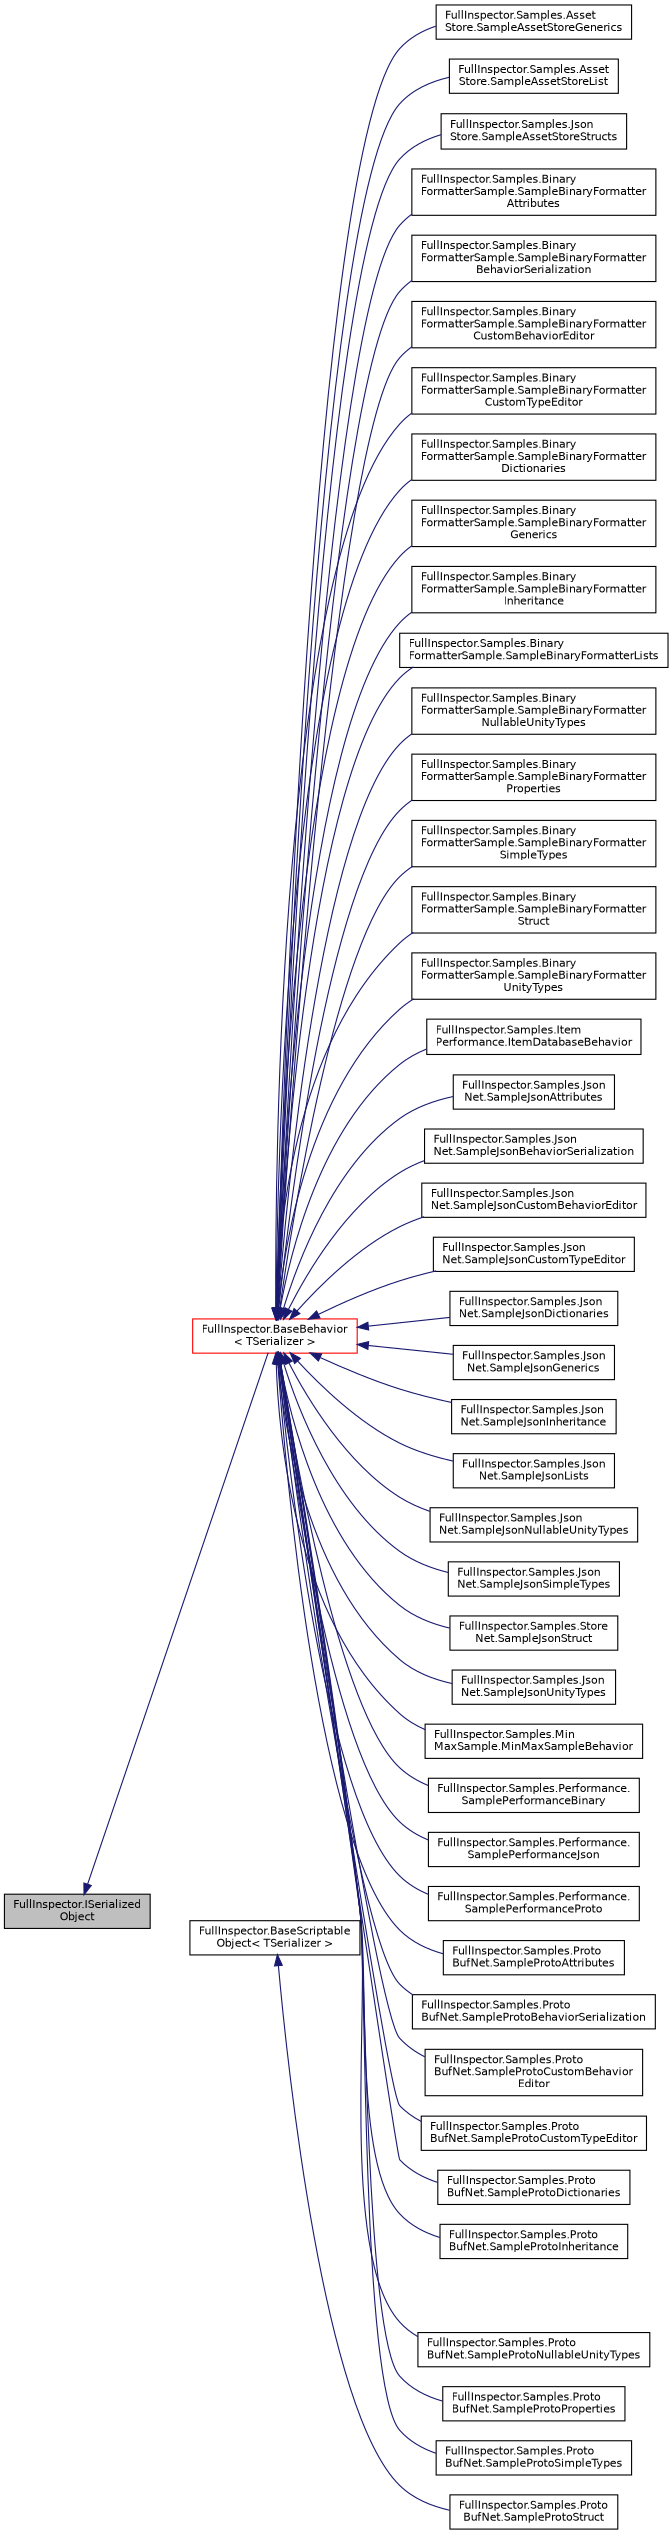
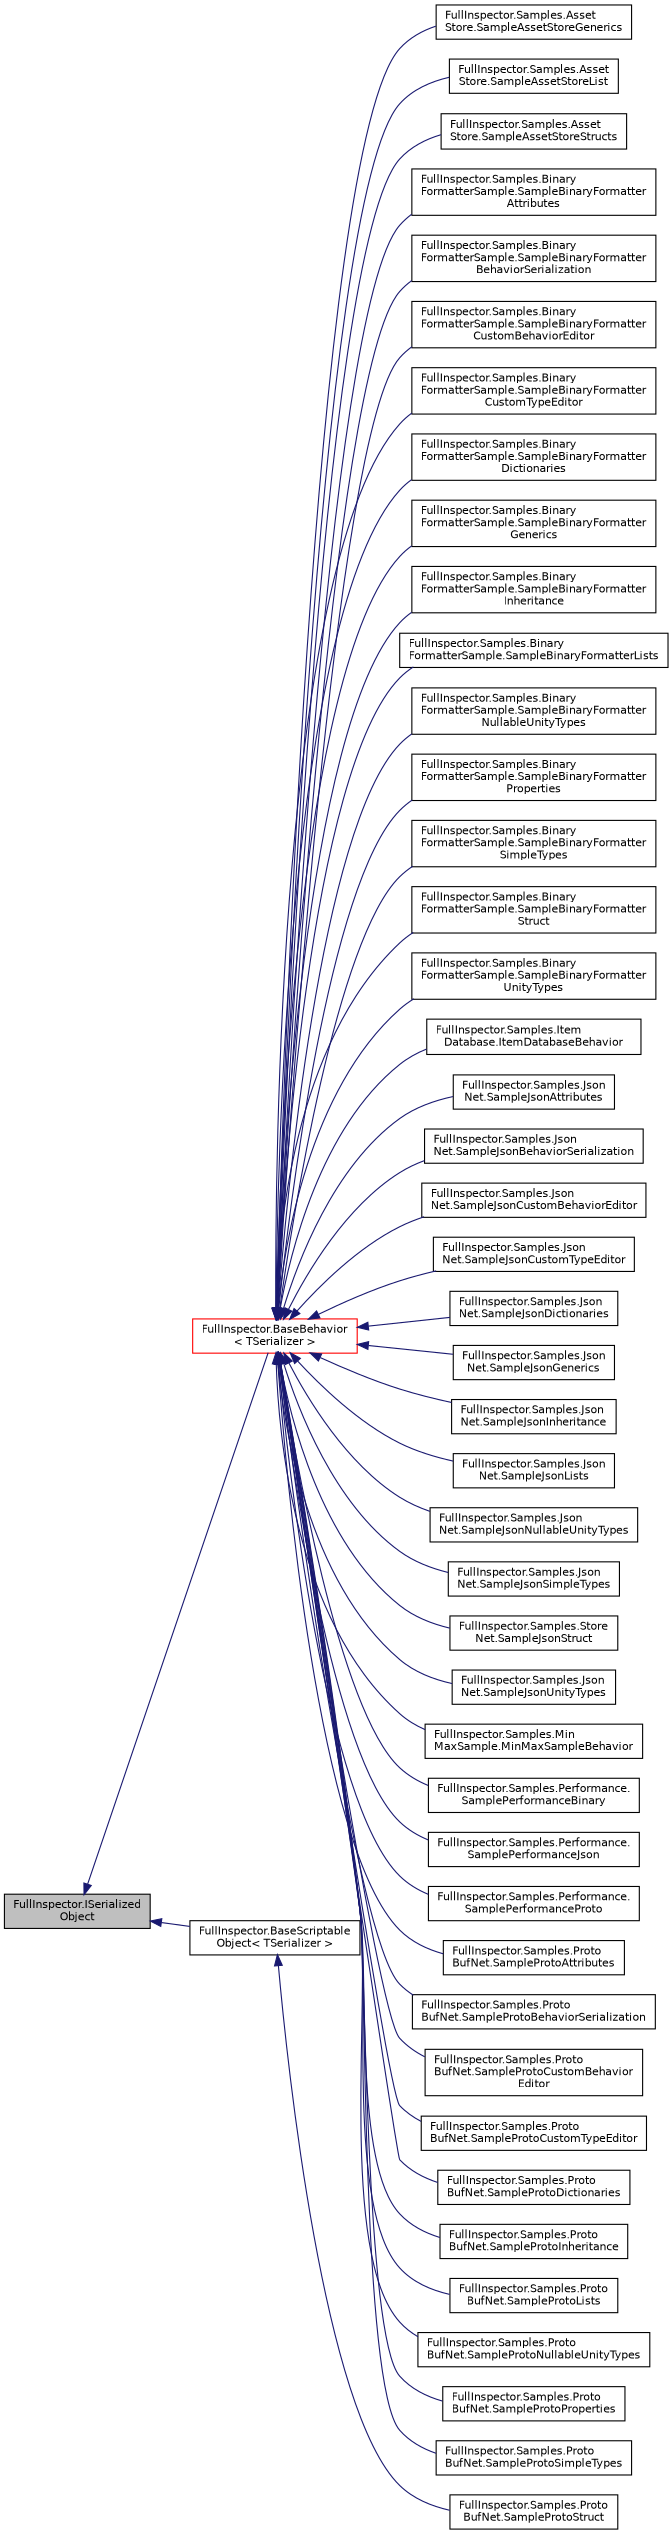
(534, 131) -> (534, 131)
(534, 1037) -> (534, 1037)
none -> (176, 1924)
none -> (534, 2296)
